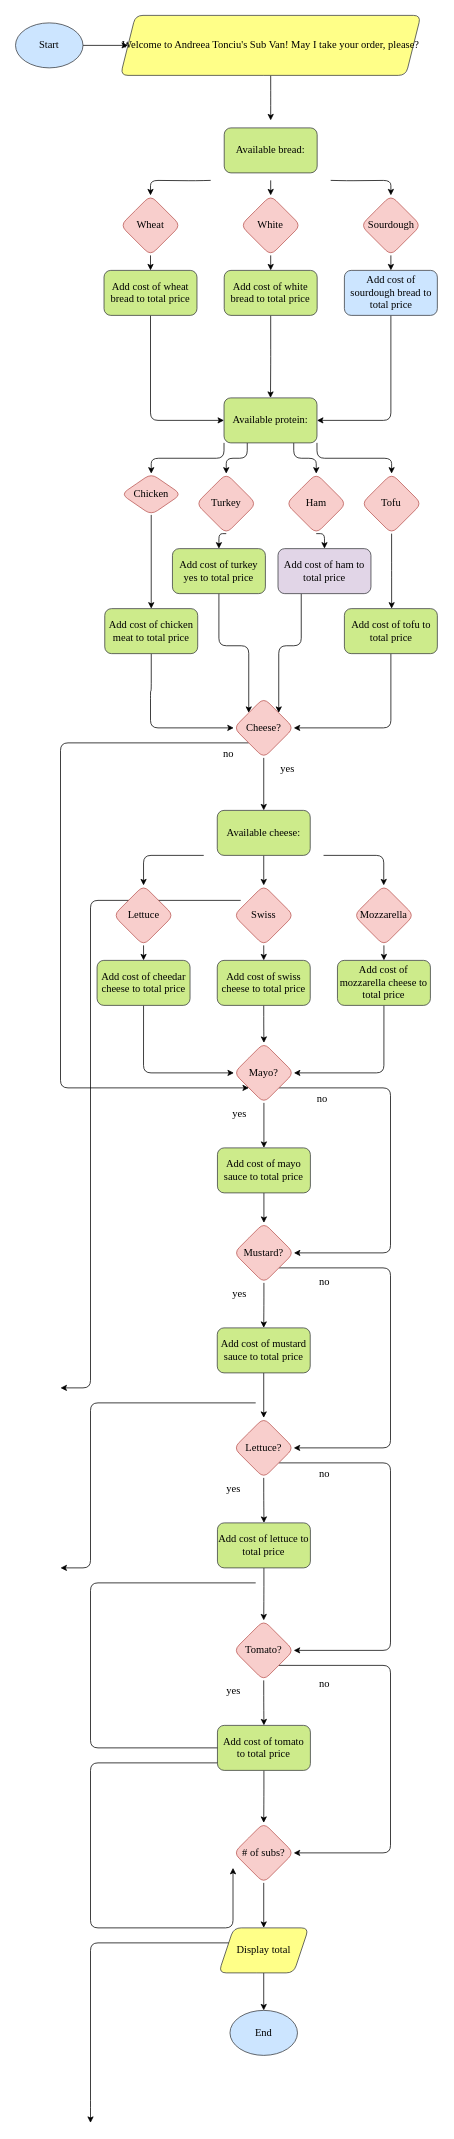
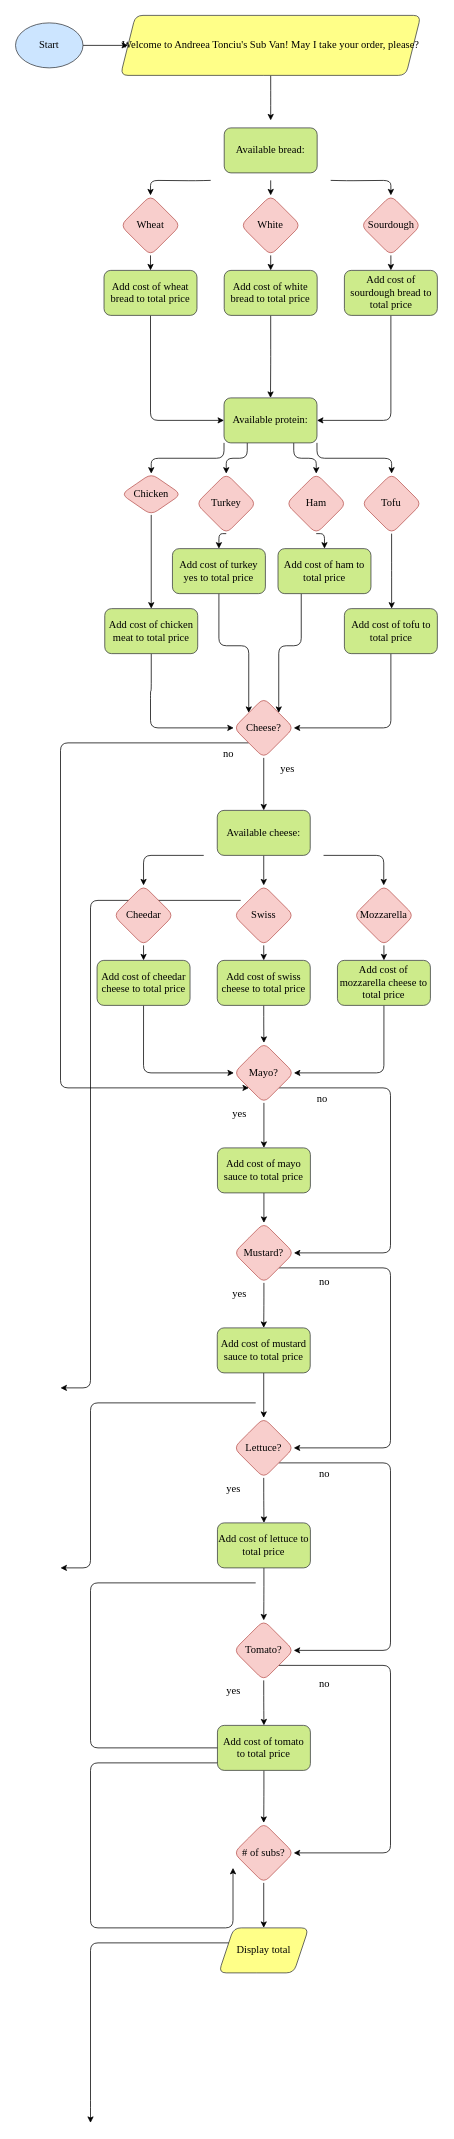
(391, 293) -> (391, 293)
(324, 571) -> (324, 571)
(144, 915) -> (144, 915)
(264, 1989) -> none
(264, 2033) -> none
